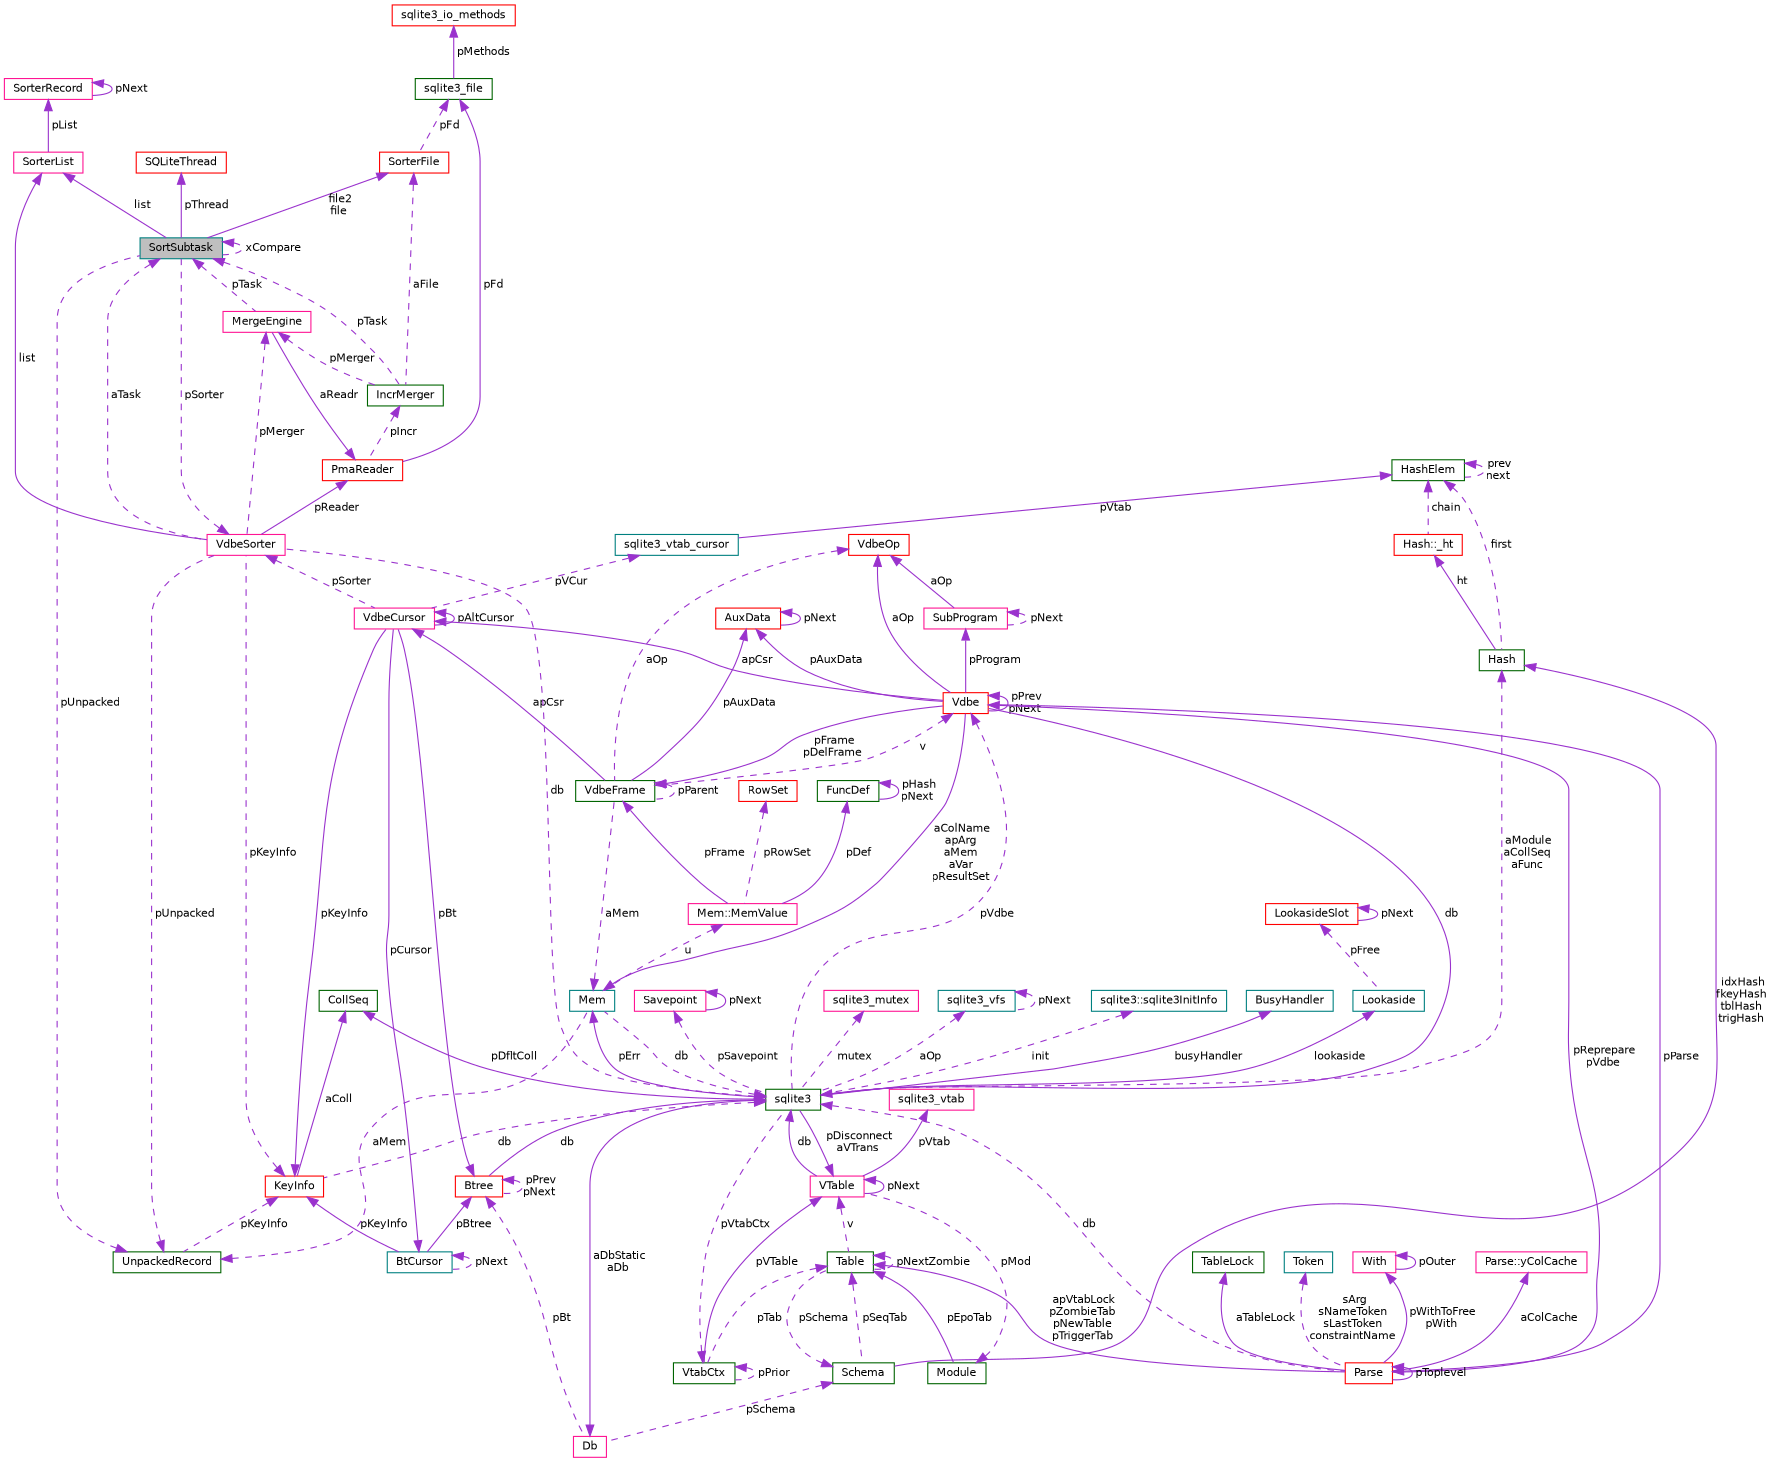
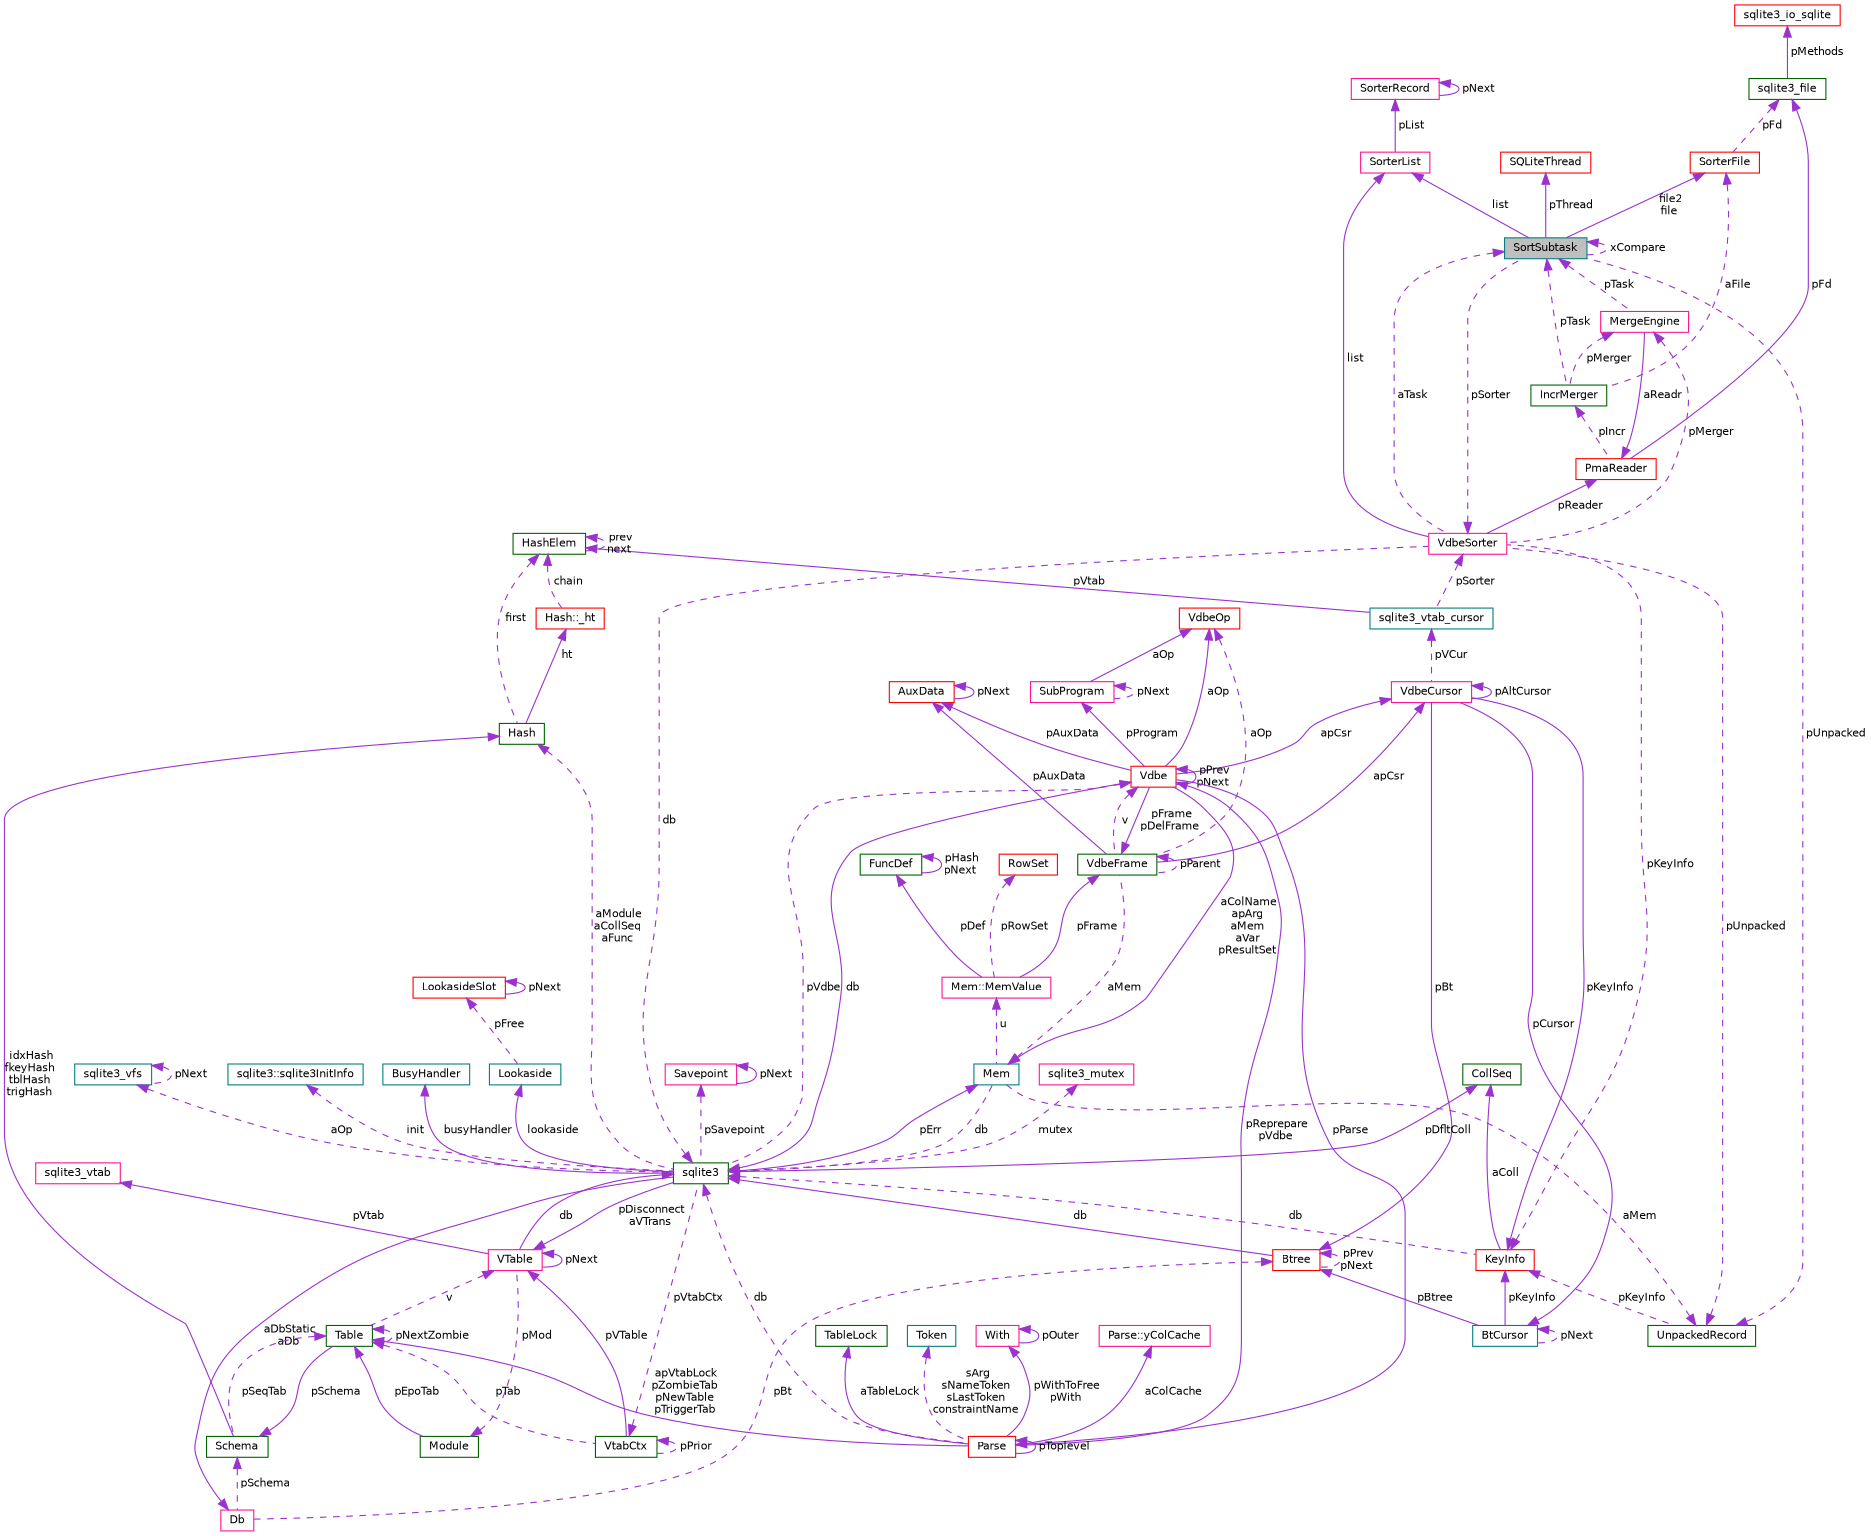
(454, 15) -> (1787, 15)
(325, 584) -> (1447, 586)
(787, 1315) -> (299, 1387)
